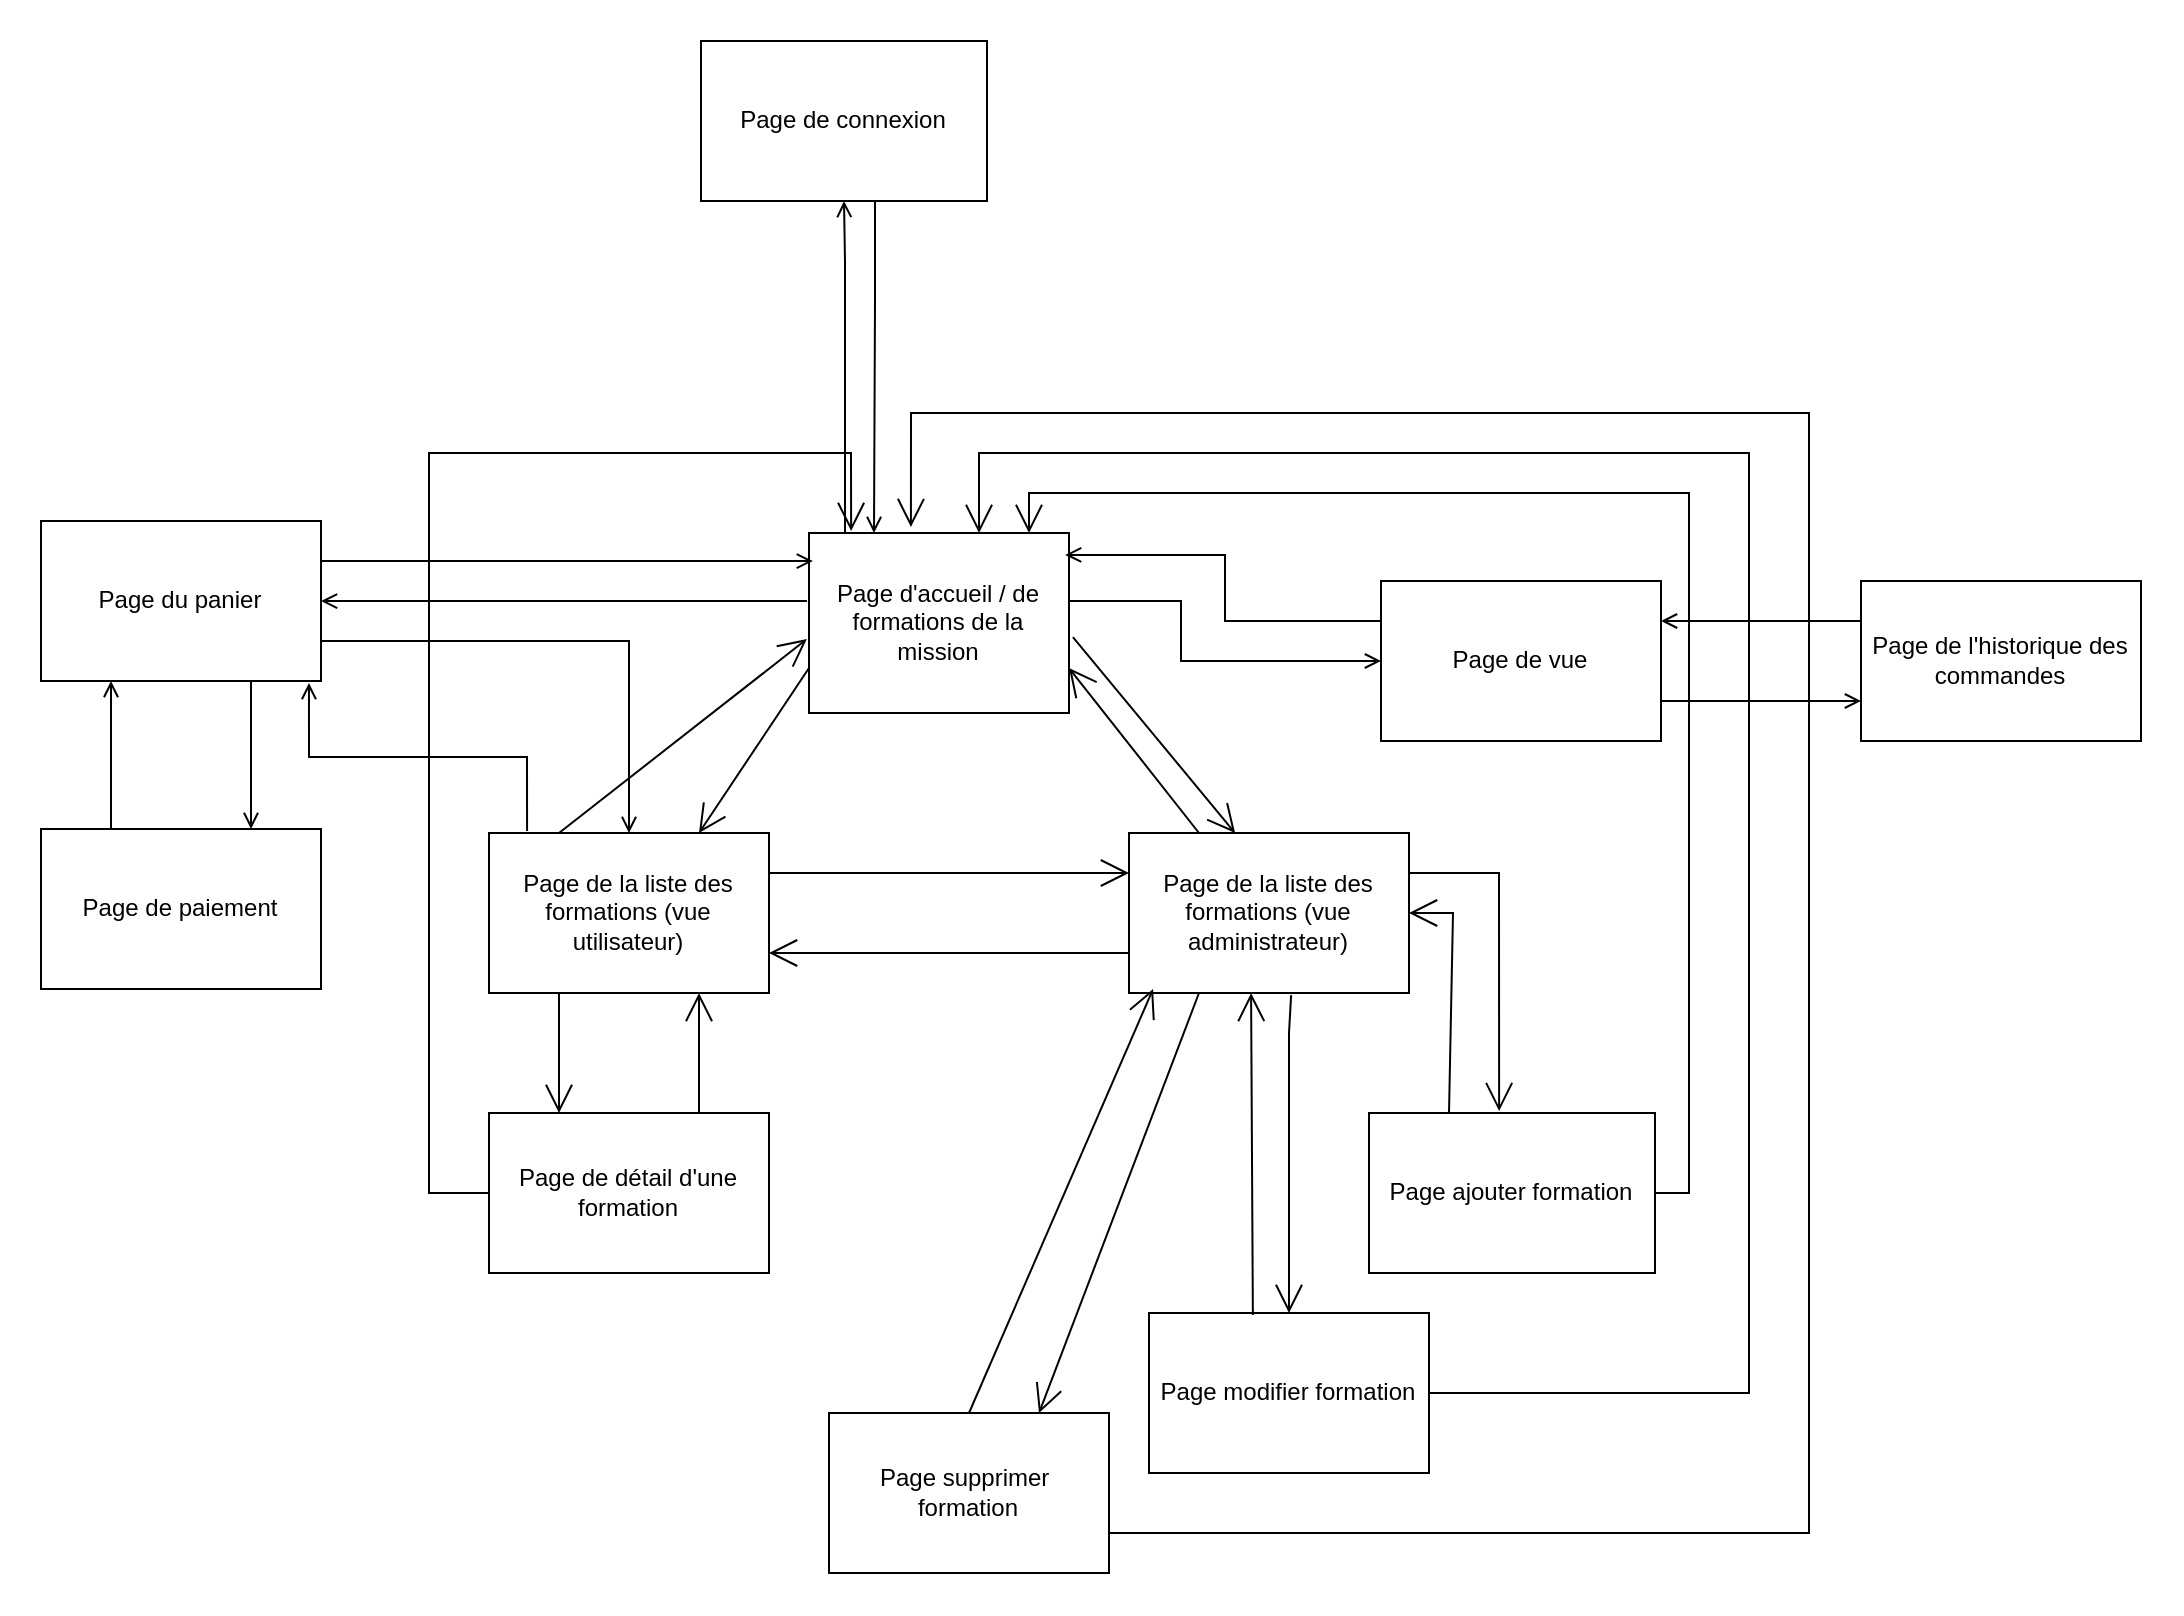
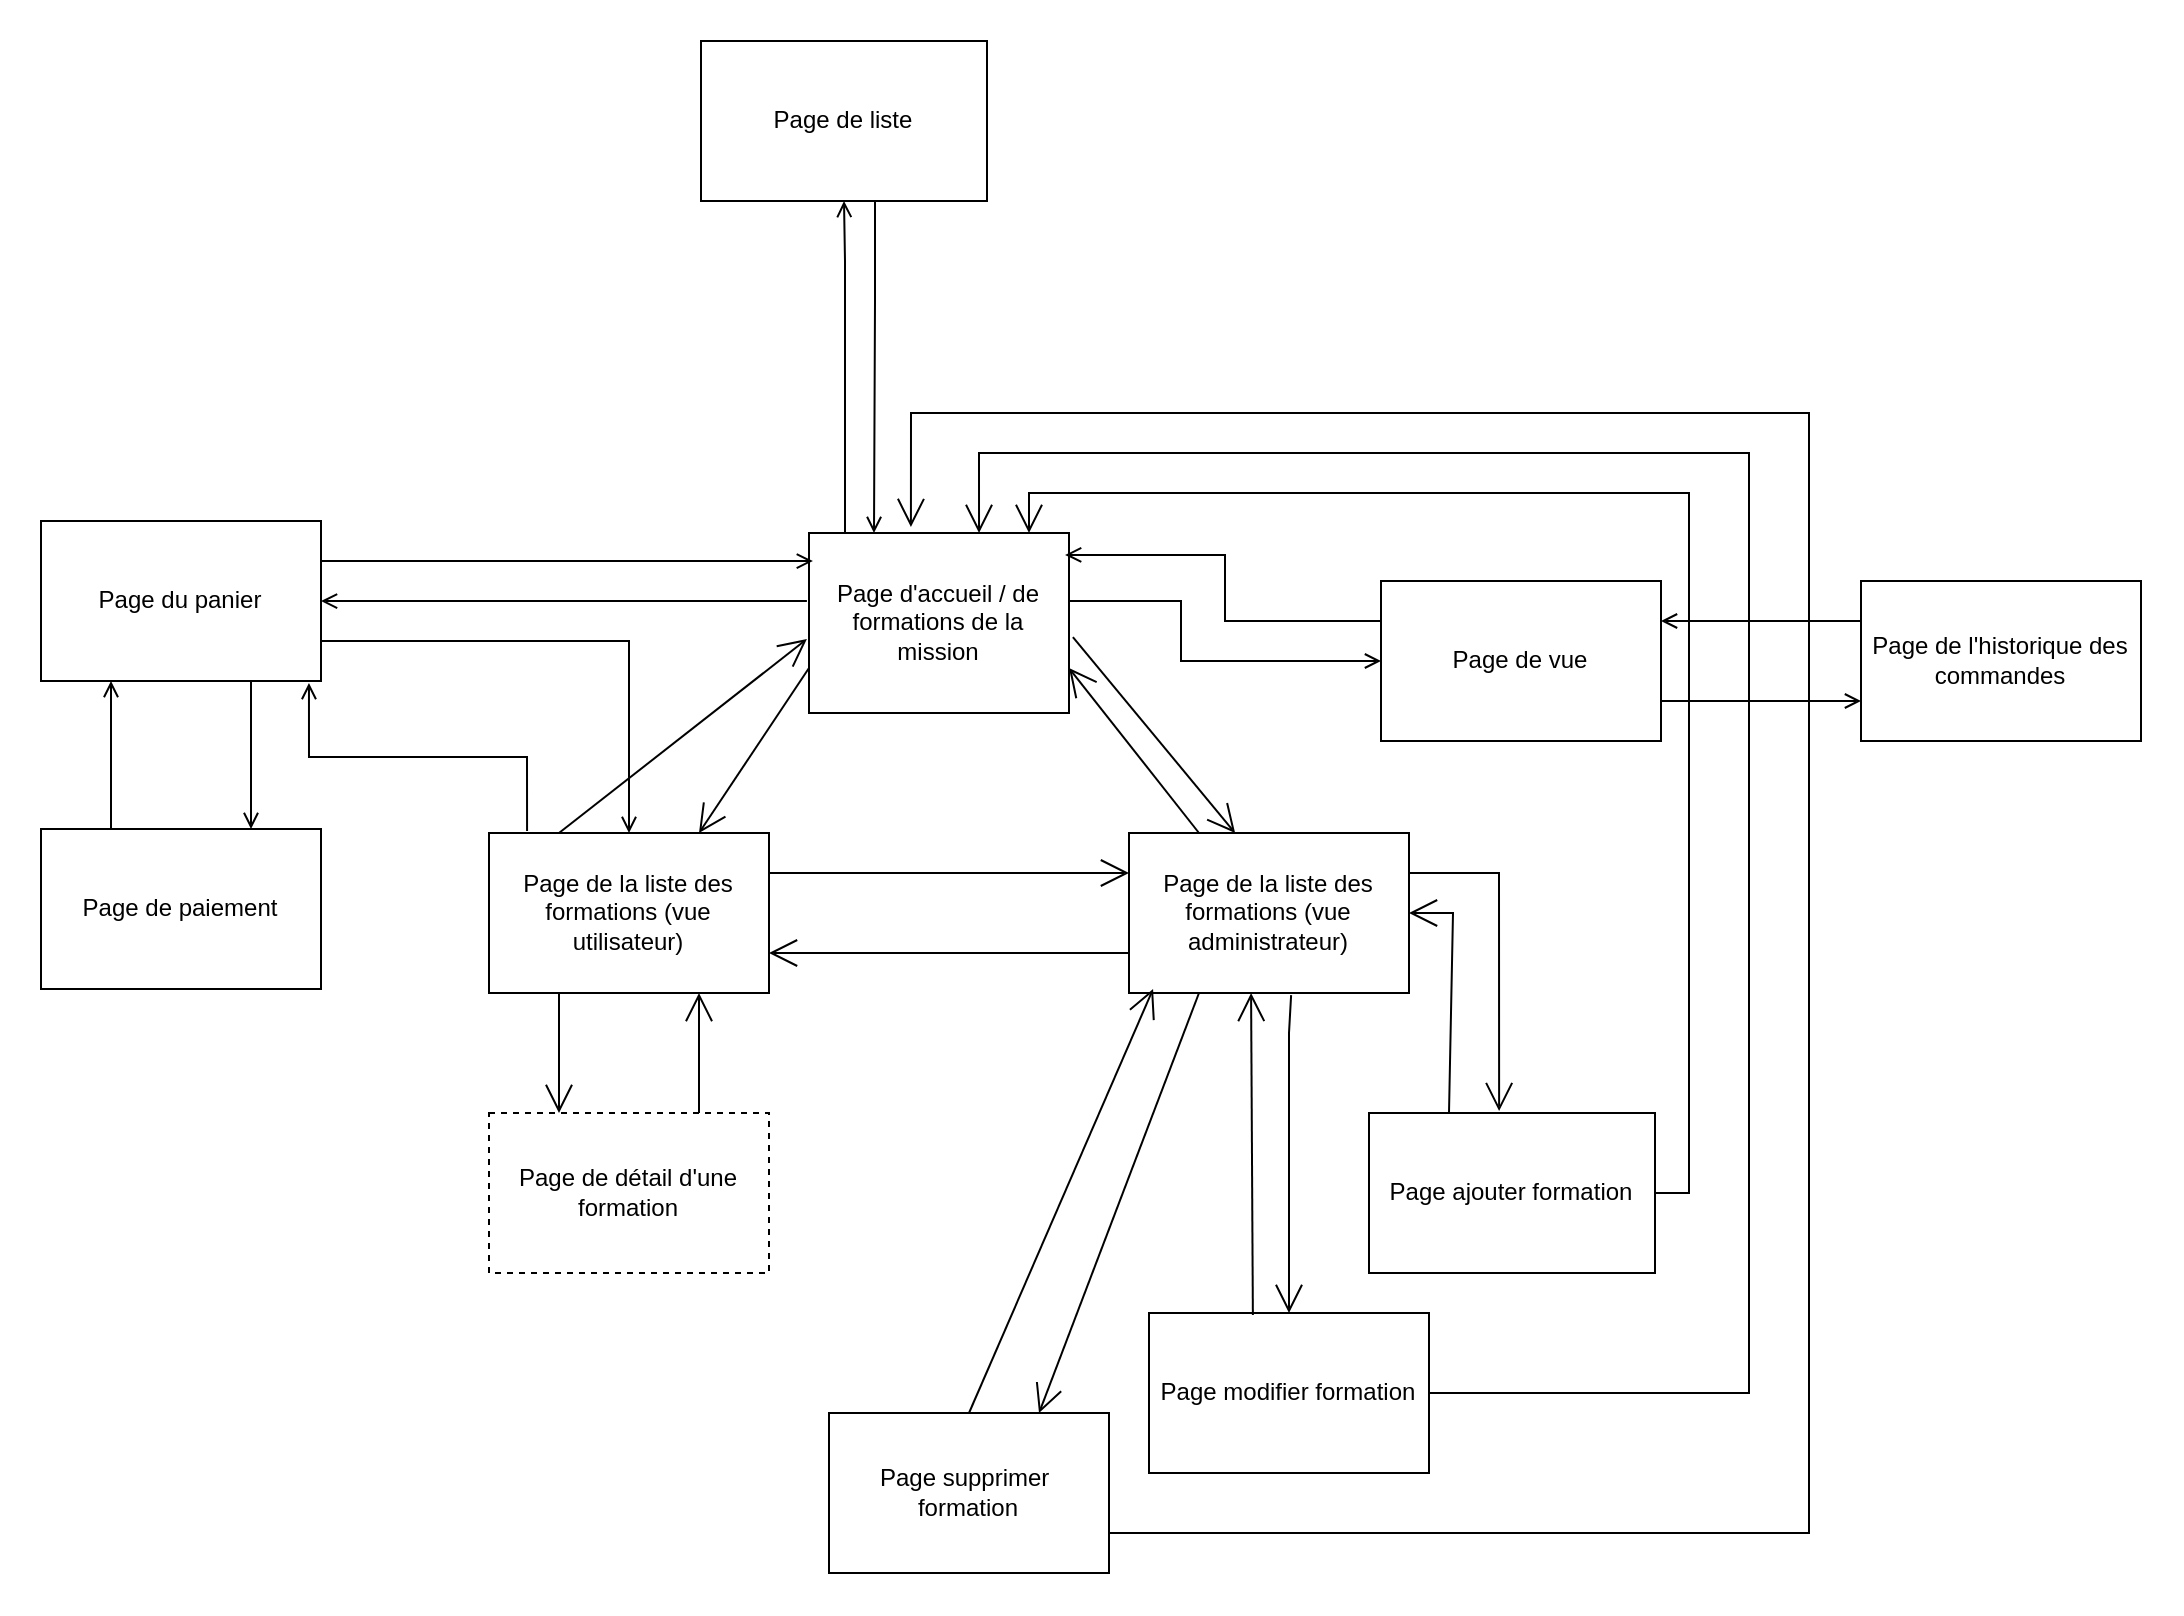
(844, 121) -> (844, 121)
(429, 606) -> none
(629, 1193) -> (629, 1193)
